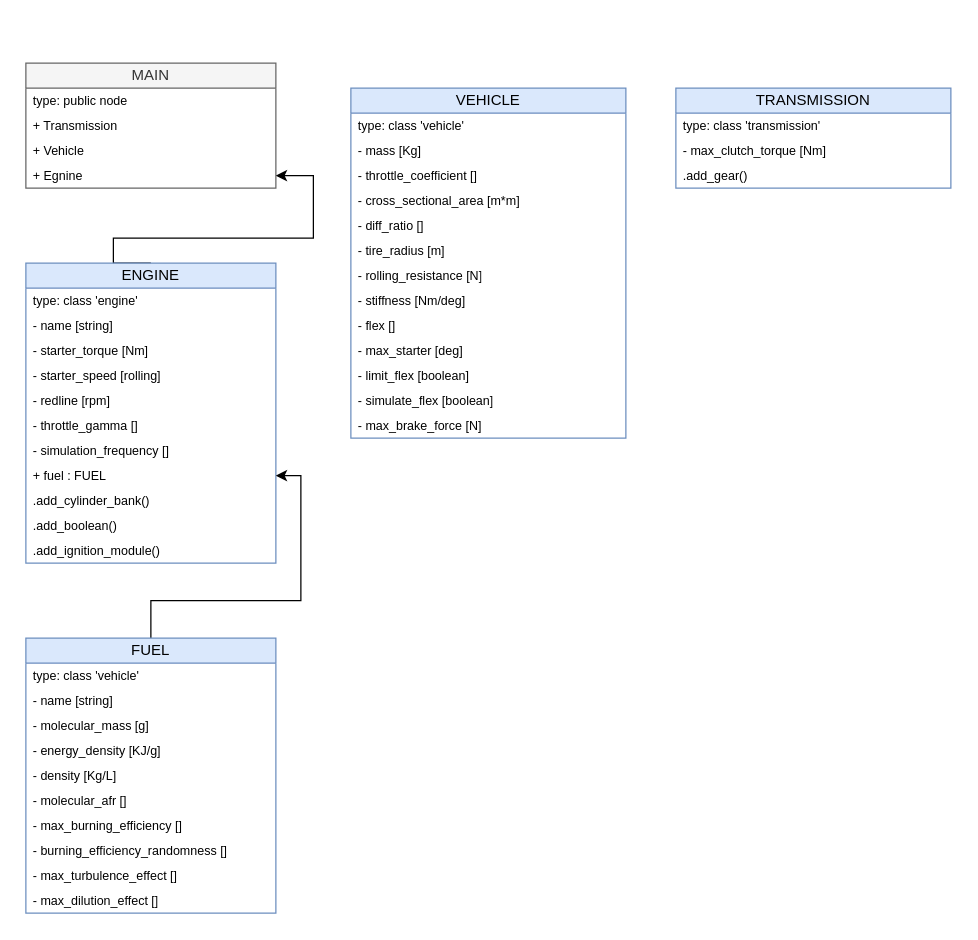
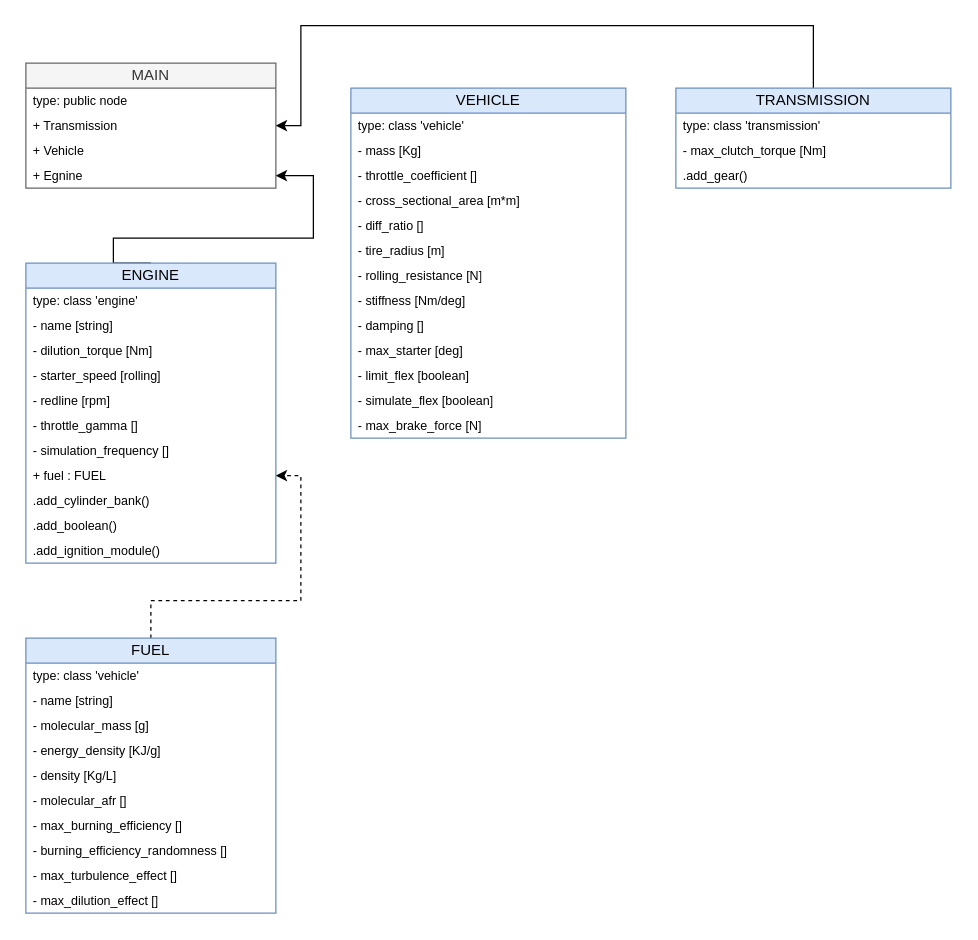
none -> (530, 26)
(385, 326) -> (395, 326)
(103, 351) -> (102, 351)
(280, 601) -> (280, 601)
